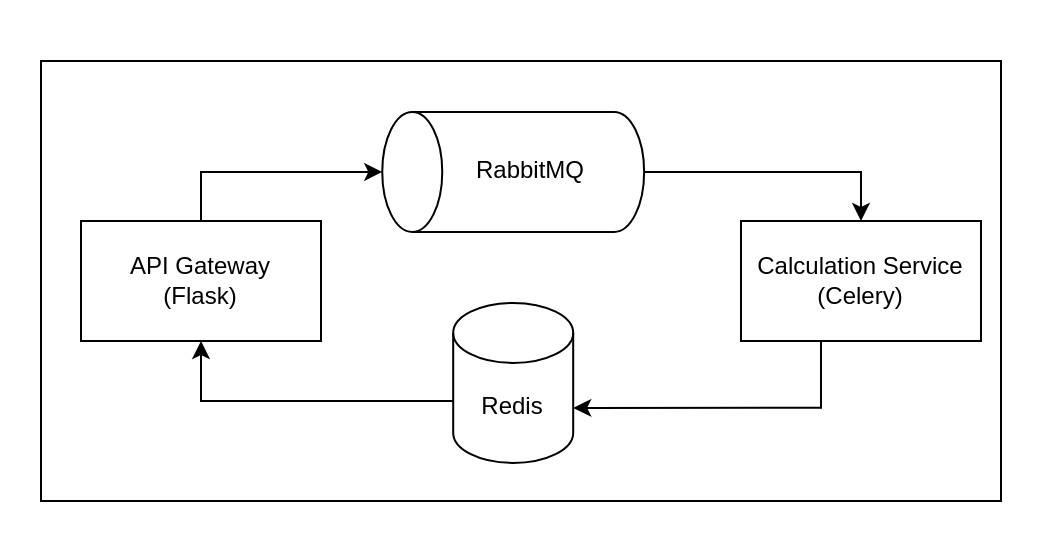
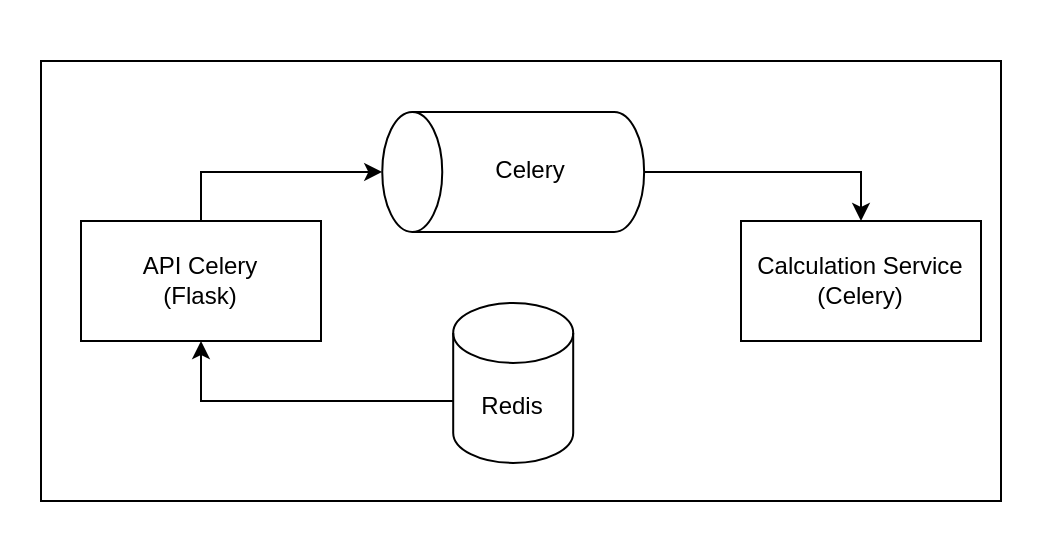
(531, 171) -> (531, 171)
(201, 281) -> (201, 281)
(737, 408) -> none
